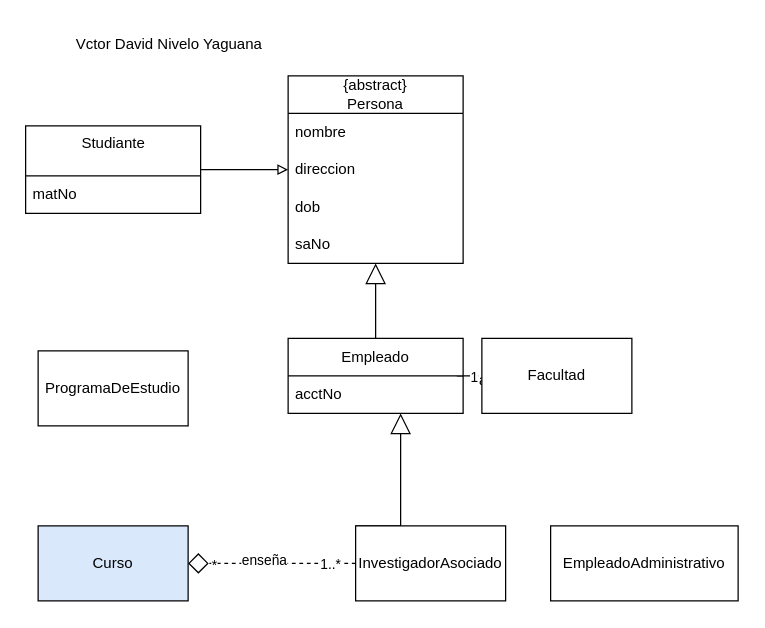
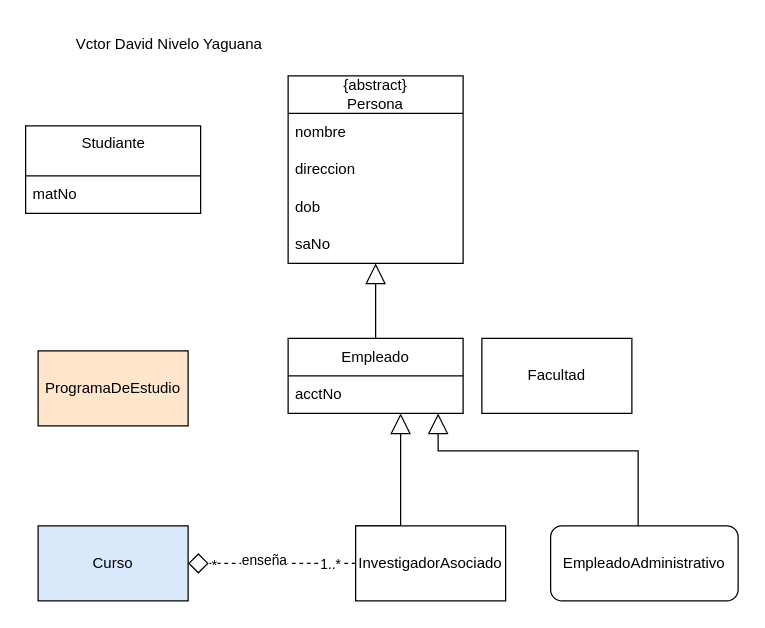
(239, 169) -> none
(473, 376) -> none
(113, 388) -> (113, 388)
none -> (567, 451)
(644, 563) -> (644, 563)
